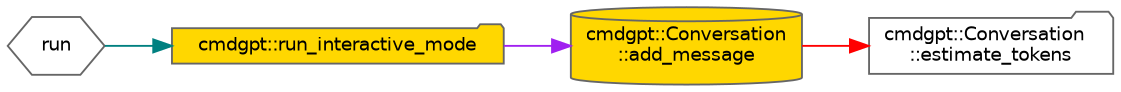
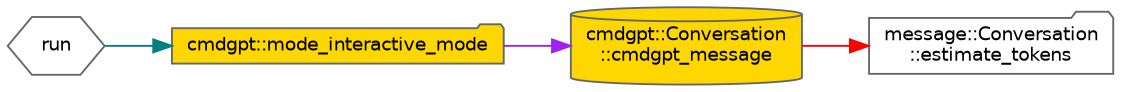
(338, 46) -> (338, 46)
(686, 46) -> (686, 46)
(991, 46) -> (991, 46)
